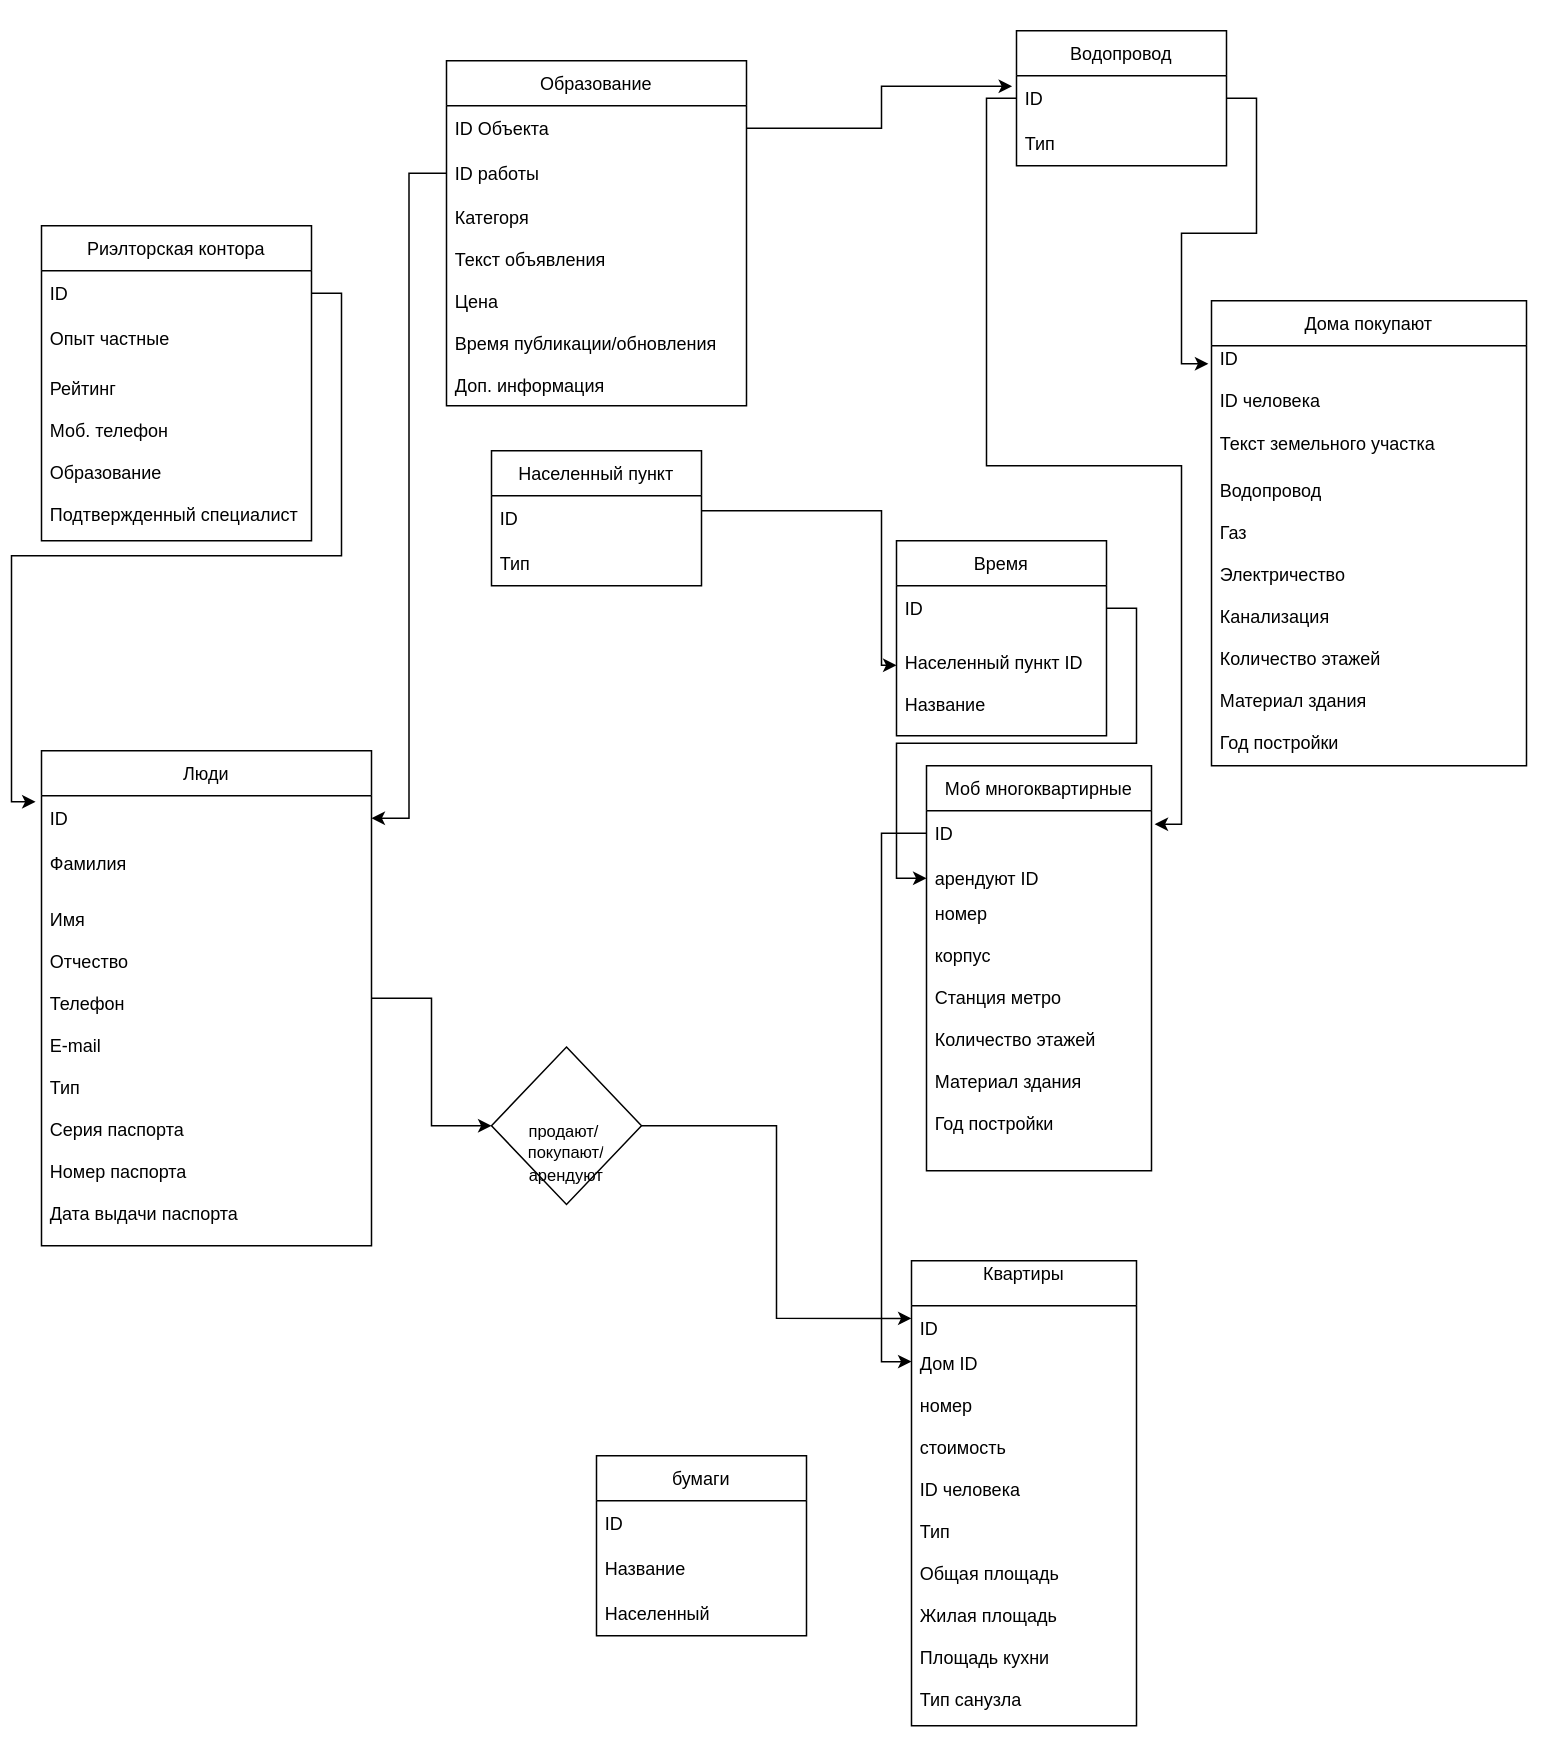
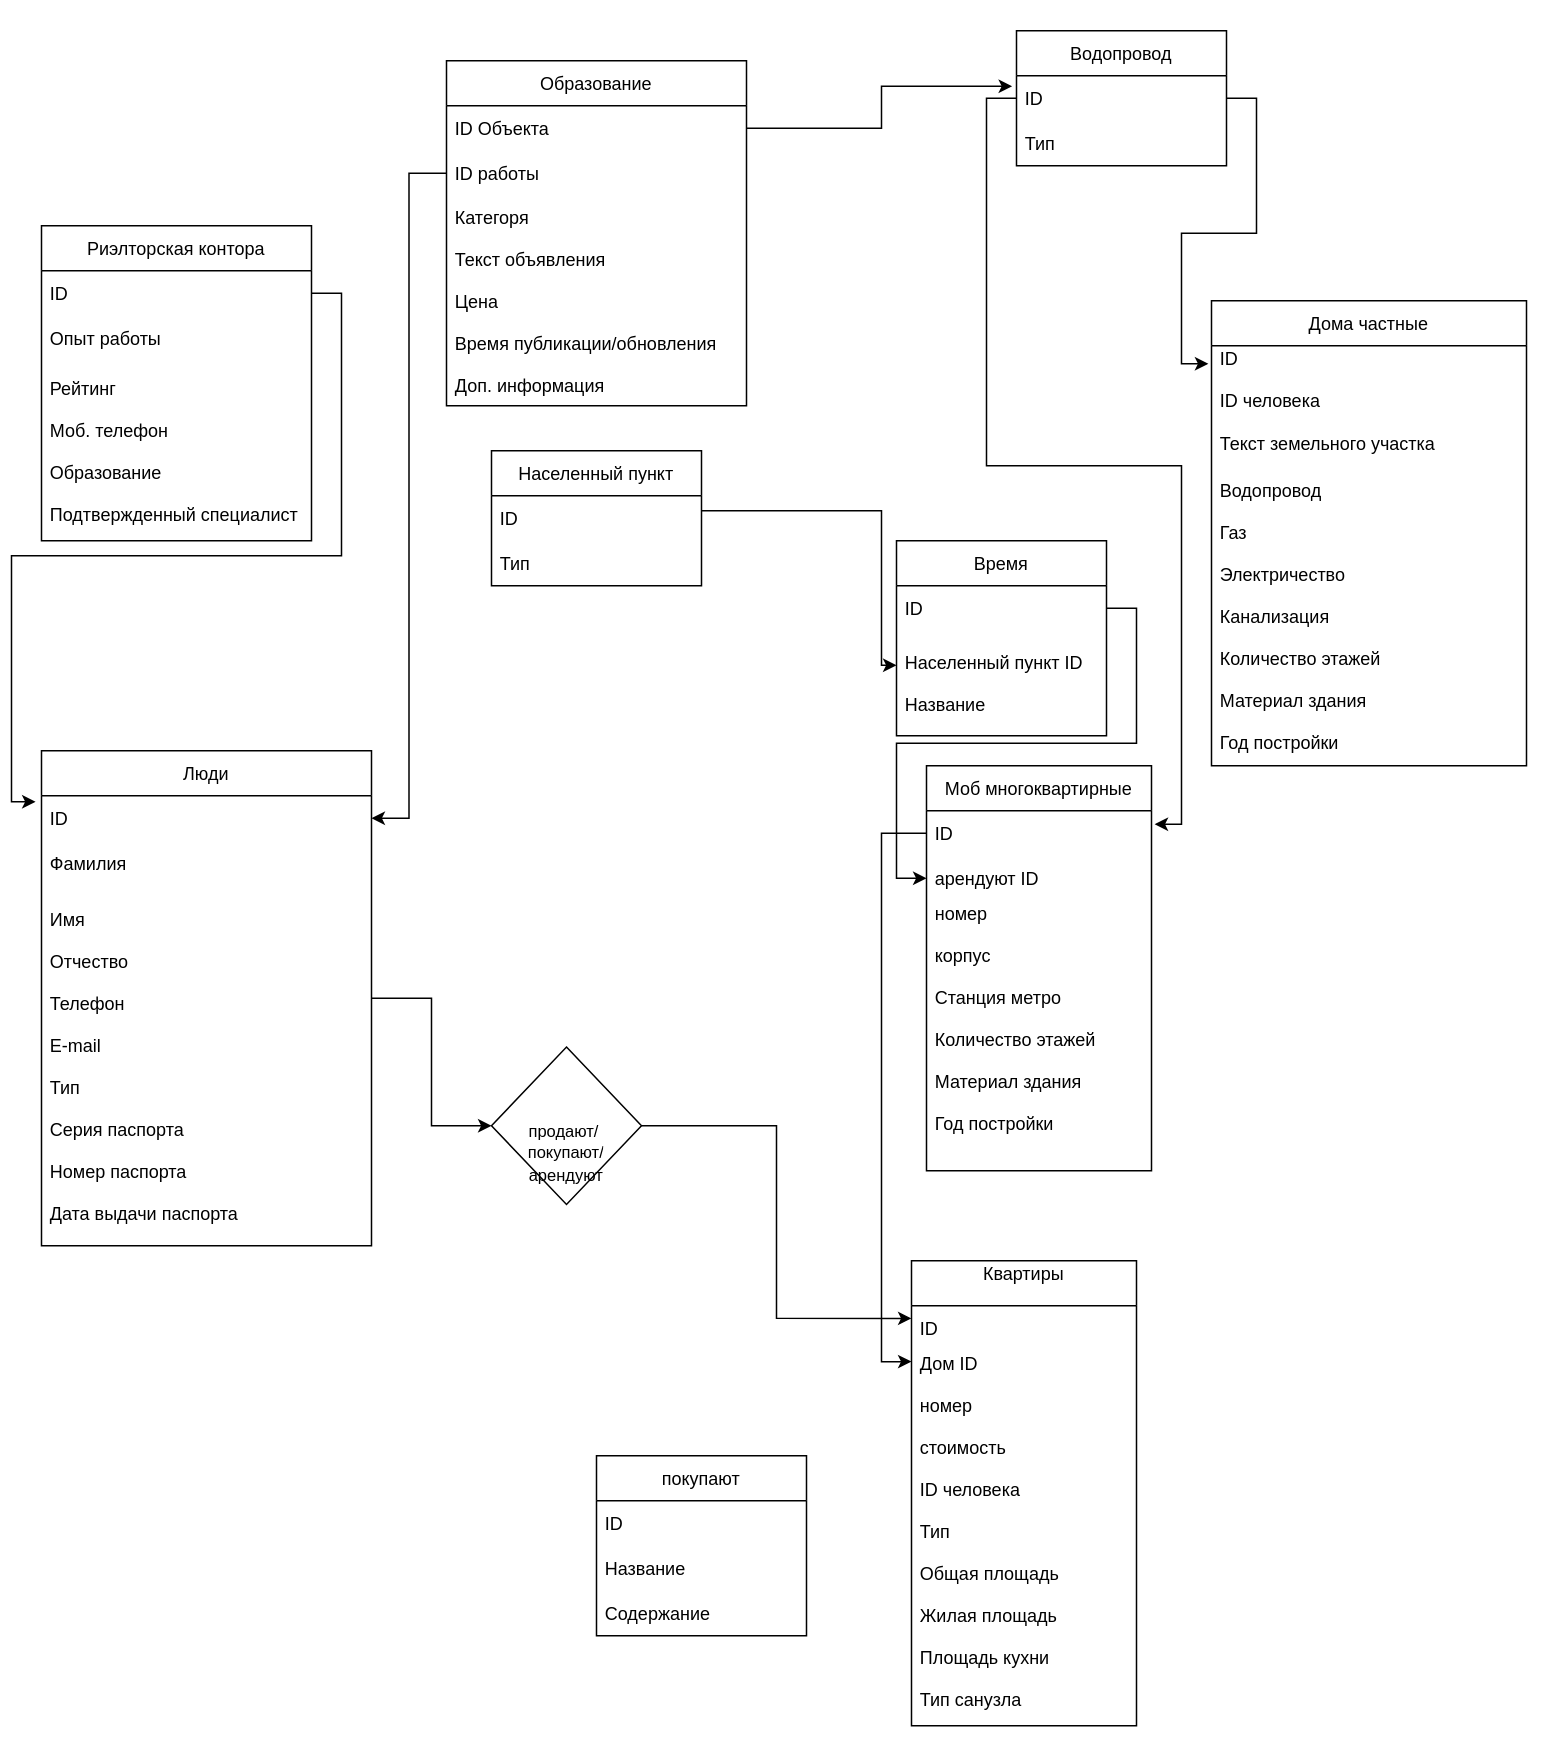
(1368, 324) -> (1368, 324)
(108, 339) -> (103, 339)
(701, 1479) -> (701, 1479)
(655, 1614) -> (655, 1614)
